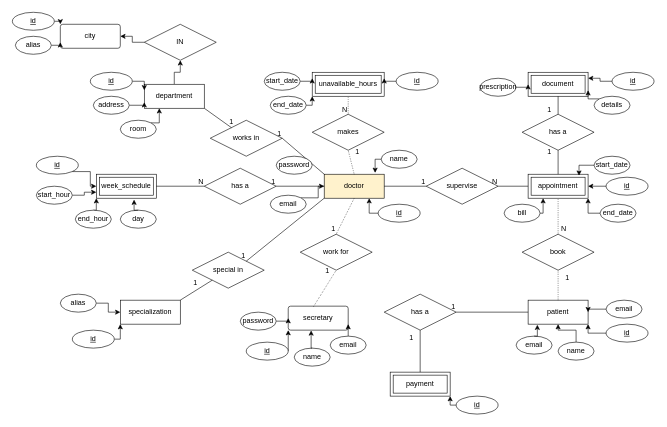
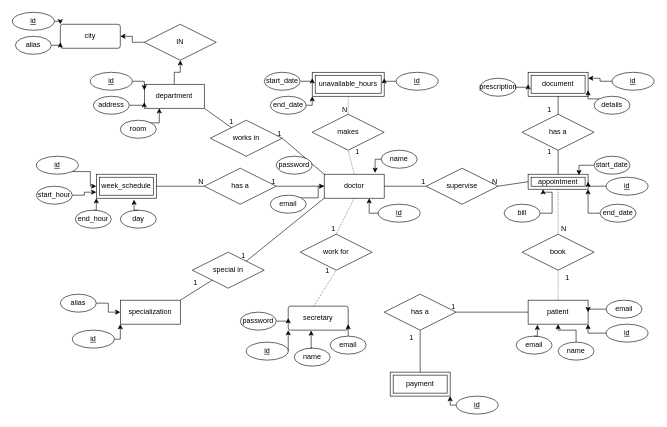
(354, 186) -> (354, 186)
(558, 186) -> (558, 182)
